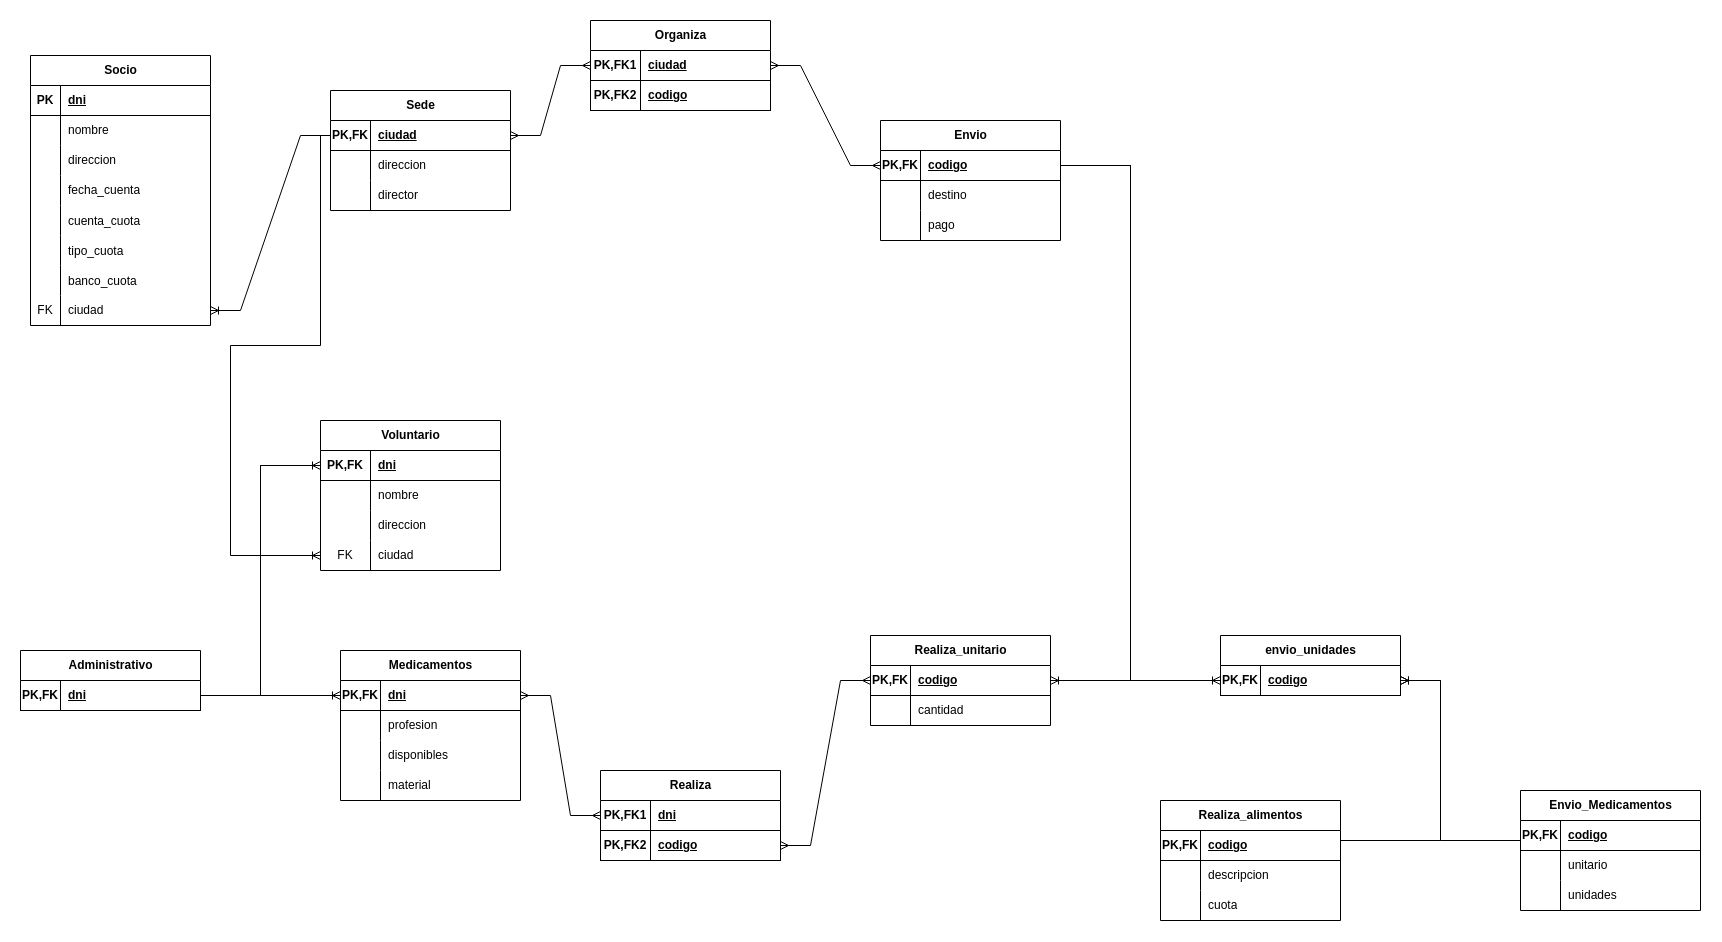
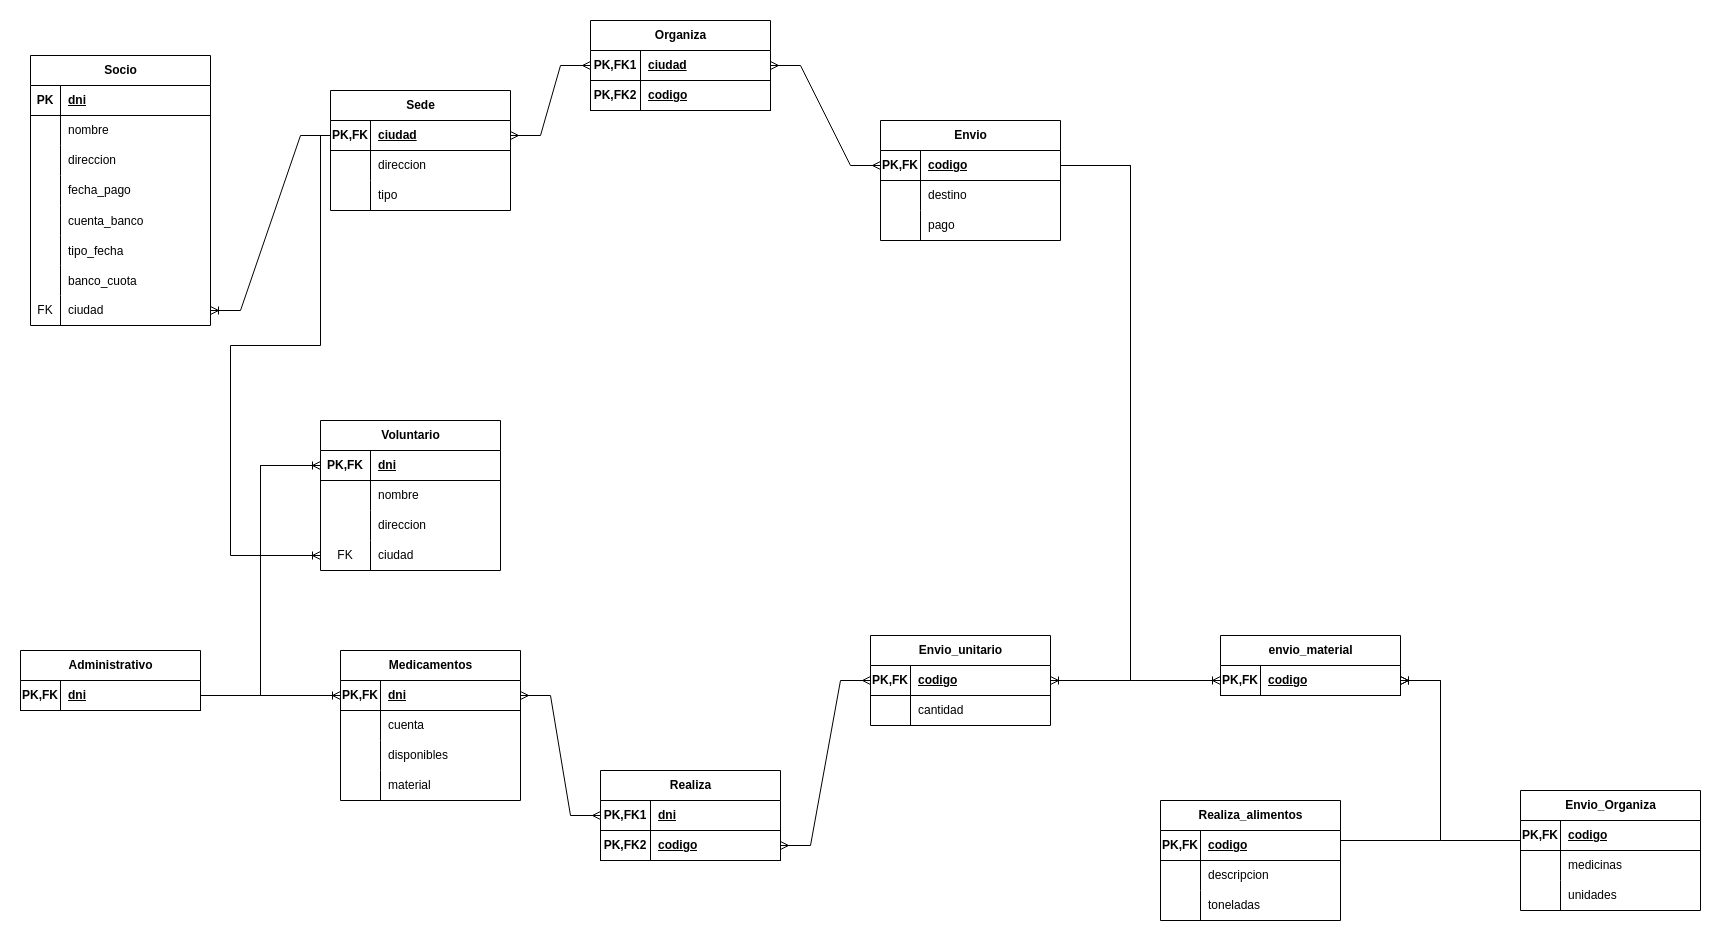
(109, 191) -> (102, 191)
(404, 196) -> (390, 196)
(108, 221) -> (108, 221)
(100, 251) -> (100, 251)
(961, 651) -> (961, 651)
(1311, 651) -> (1311, 651)
(417, 726) -> (409, 726)
(1611, 806) -> (1611, 806)
(1592, 866) -> (1596, 866)
(1225, 906) -> (1237, 906)
